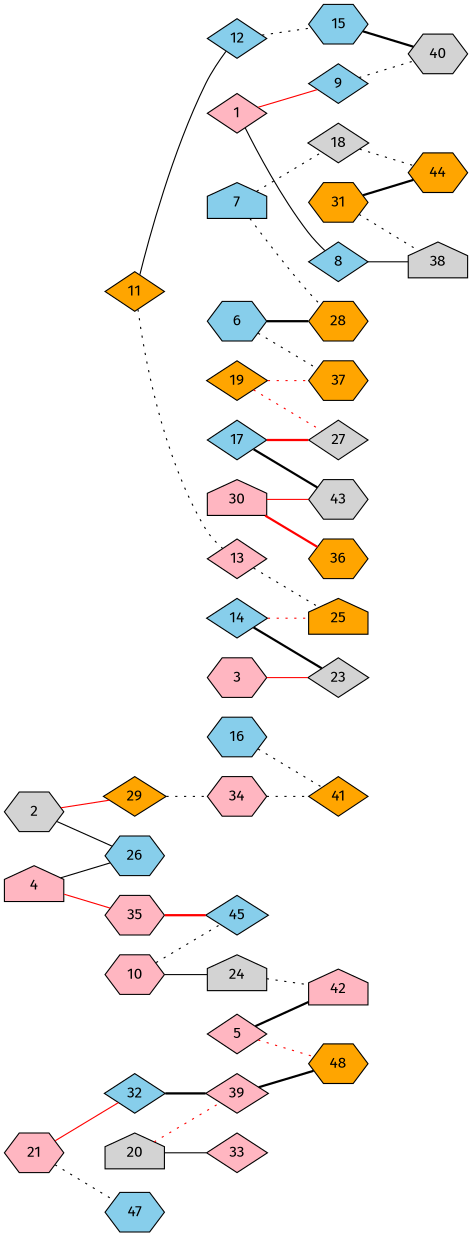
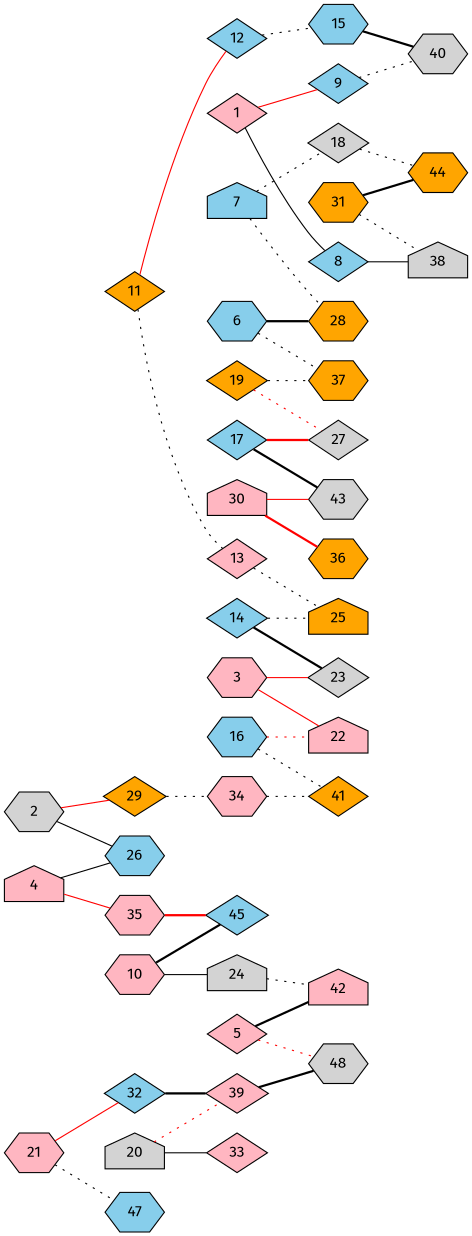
(174, 160) -> (174, 160)
(288, 381) -> (288, 381)
(288, 618) -> (288, 618)
none -> (338, 737)
(188, 944) -> (188, 944)
(338, 1064) -> (338, 1064)
